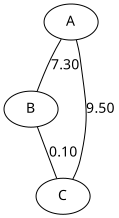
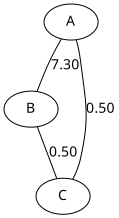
(101, 109) -> (101, 109)
(64, 153) -> (64, 153)
